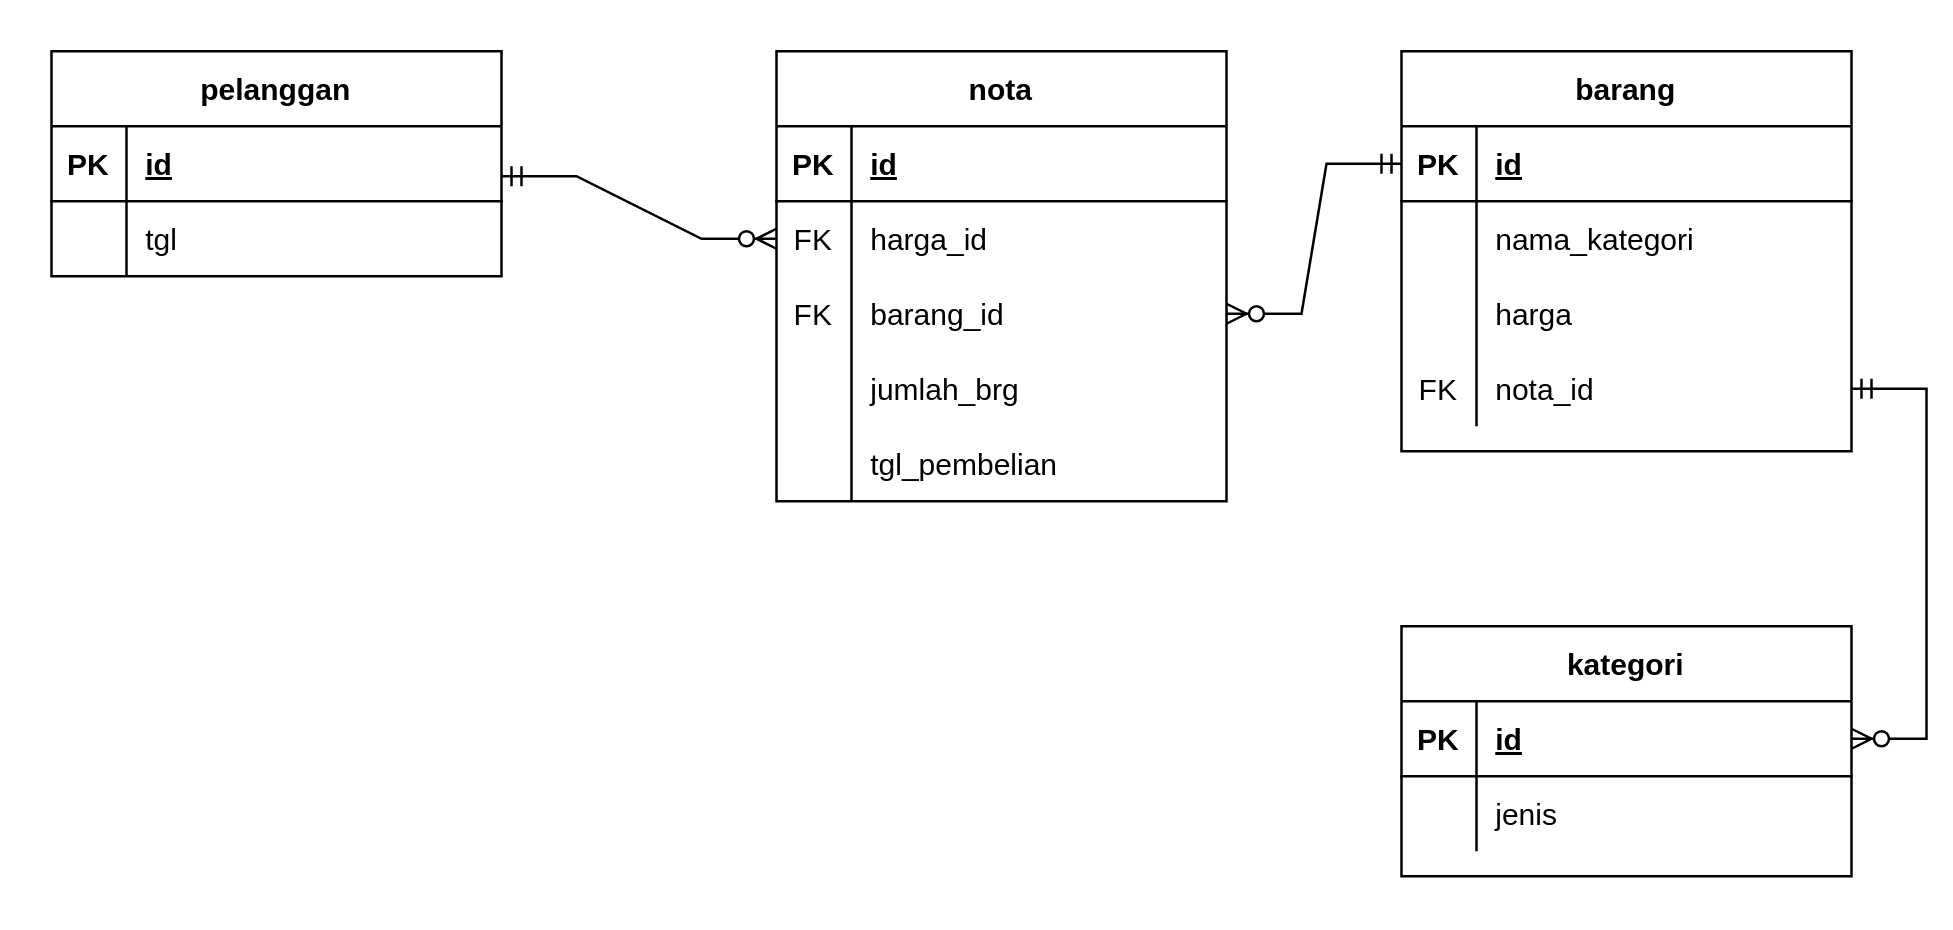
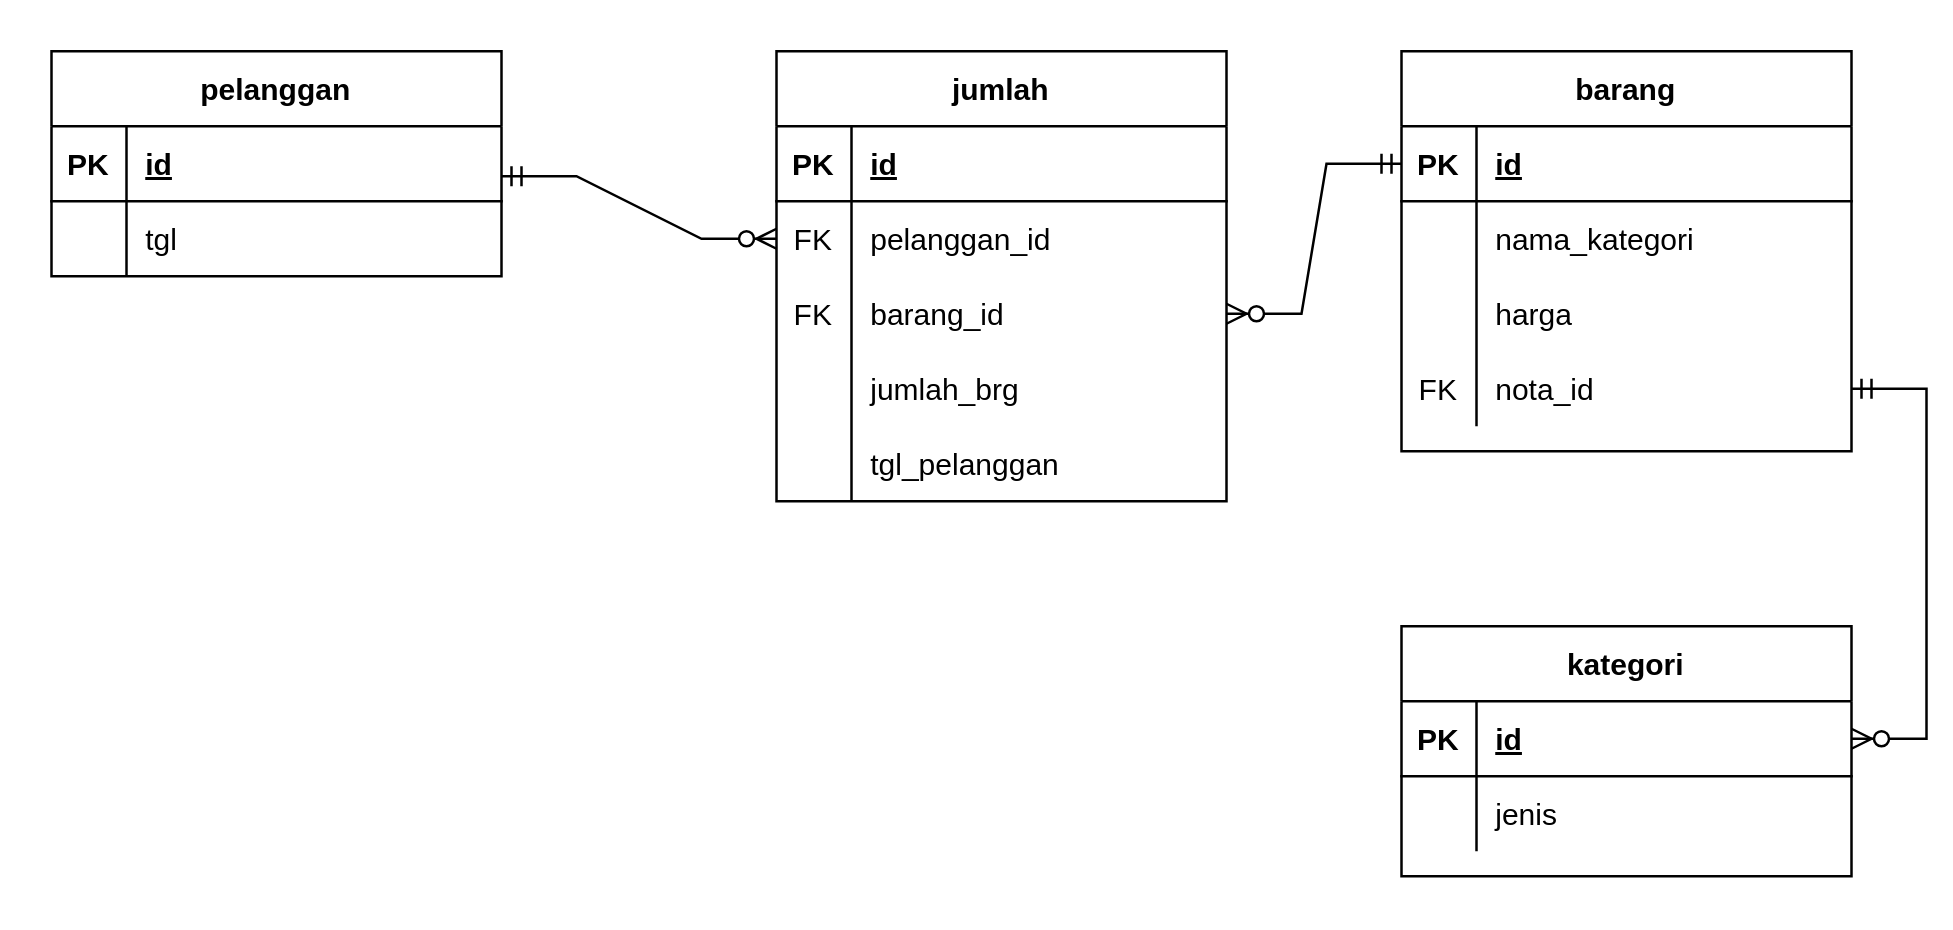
(1000, 90) -> (1000, 90)
(933, 240) -> (963, 240)
(968, 465) -> (971, 465)
